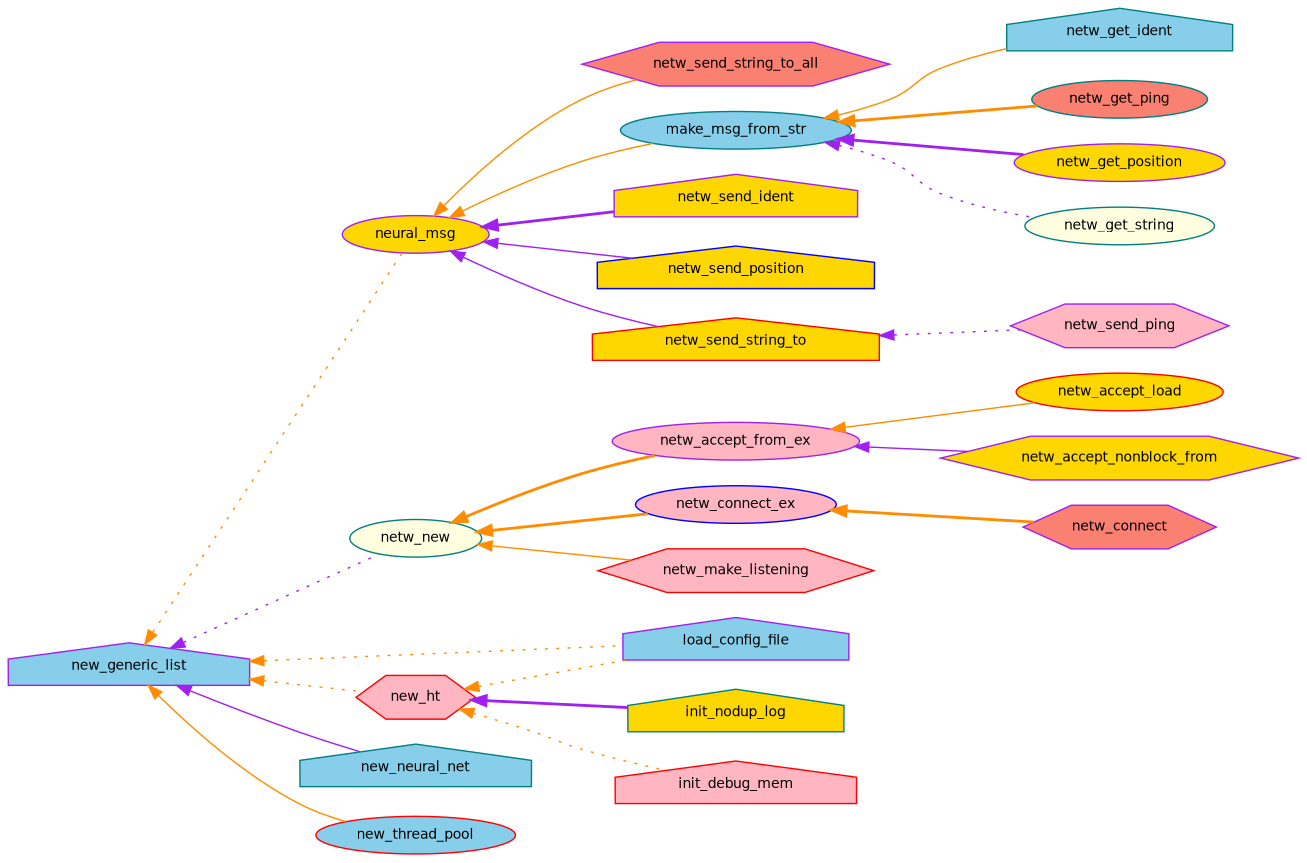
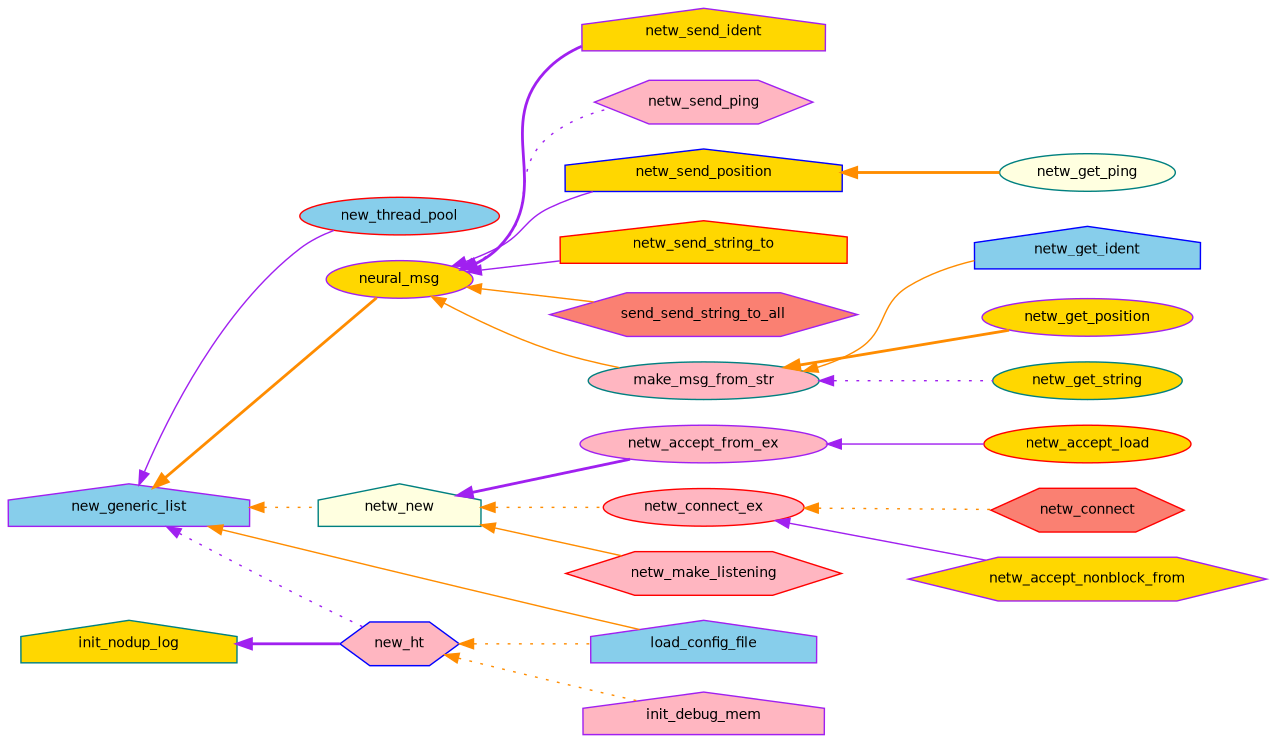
(1120, 32) -> (1087, 250)
(736, 64) -> (704, 315)
(1120, 99) -> (1087, 172)
(946, 113) -> (928, 172)
(736, 130) -> (704, 381)
(938, 147) -> (904, 348)
(1120, 226) -> (1087, 381)
(957, 332) -> (532, 157)
(940, 415) -> (913, 444)
(277, 443) -> (271, 388)
(918, 449) -> (887, 542)
(559, 481) -> (551, 476)
(736, 505) -> (704, 507)
(940, 517) -> (905, 509)
(570, 522) -> (549, 507)
(1120, 527) -> (1087, 510)
(416, 538) -> (400, 507)
(281, 598) -> (291, 507)
(443, 653) -> (431, 580)
(313, 686) -> (271, 581)
(416, 697) -> (400, 644)
(557, 704) -> (296, 644)
(416, 768) -> none
(245, 770) -> (220, 335)
(736, 785) -> (704, 716)
